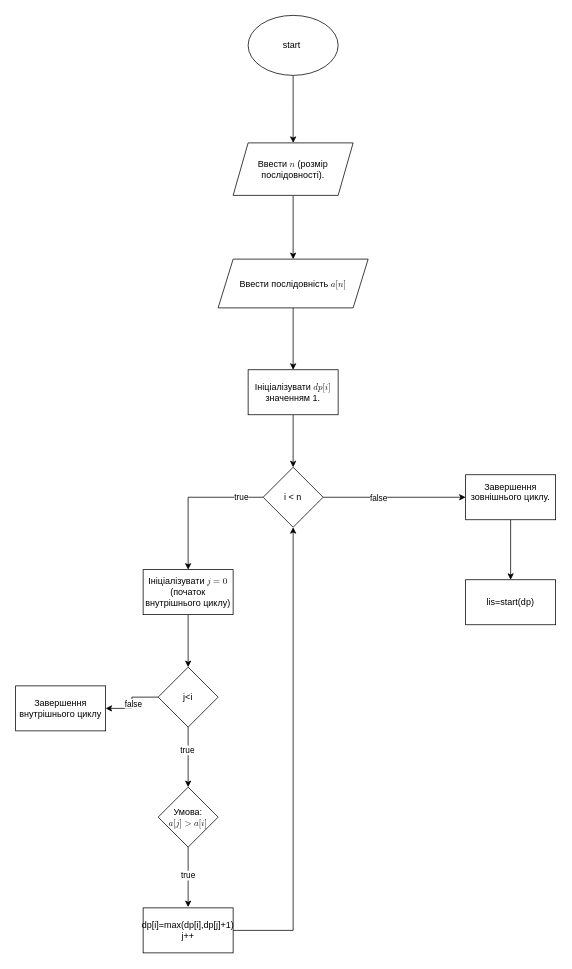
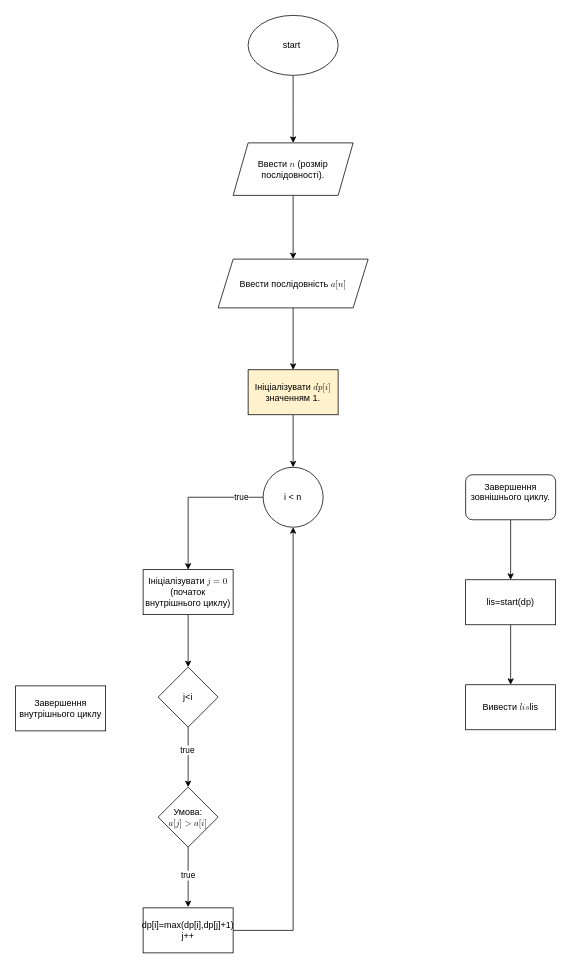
(293, 392) -> (293, 392)
(293, 497) -> (293, 497)
(391, 497) -> none
(510, 497) -> (510, 497)
none -> (510, 652)
none -> (510, 707)
(128, 708) -> none
